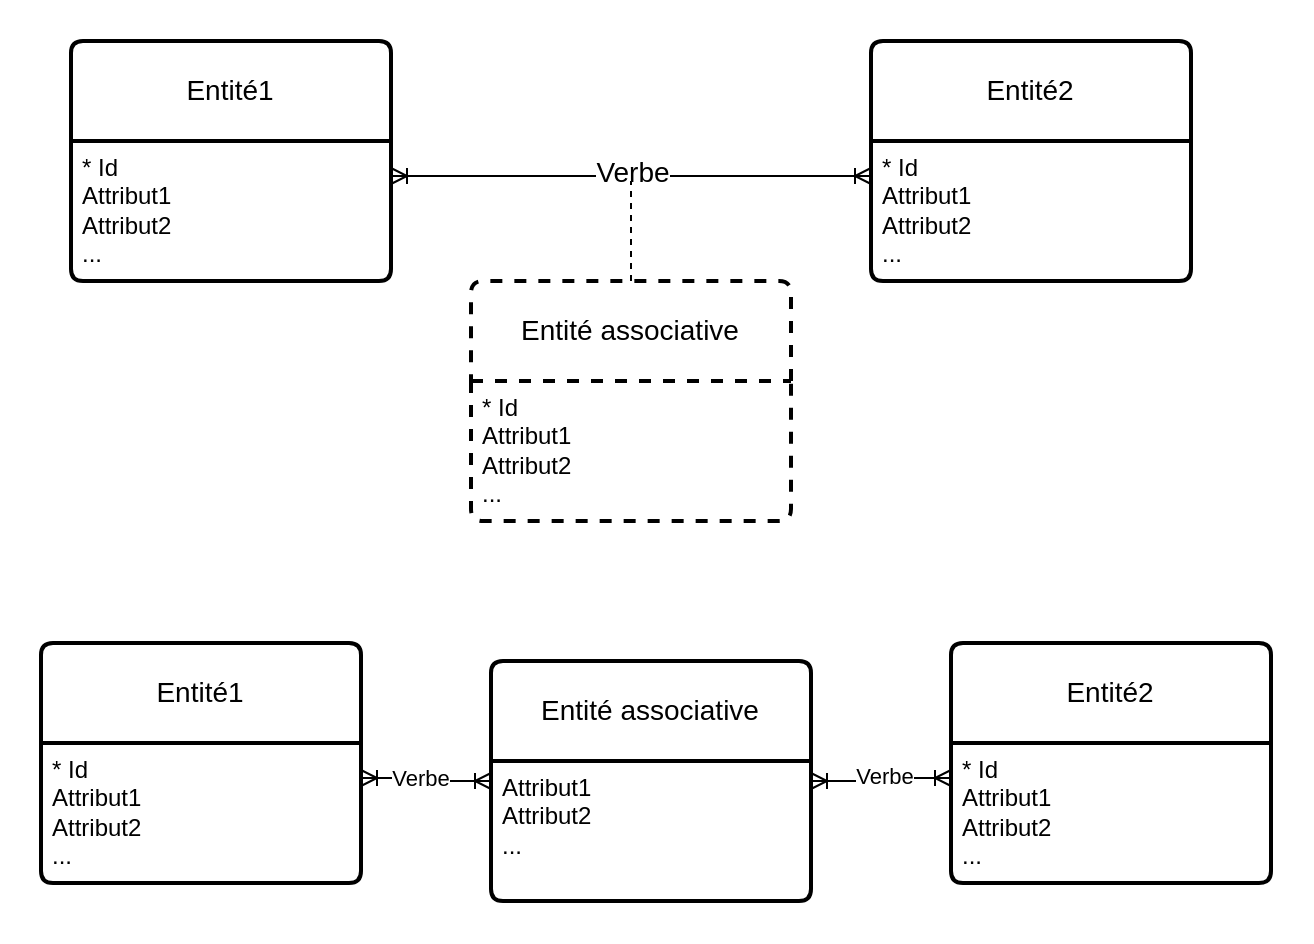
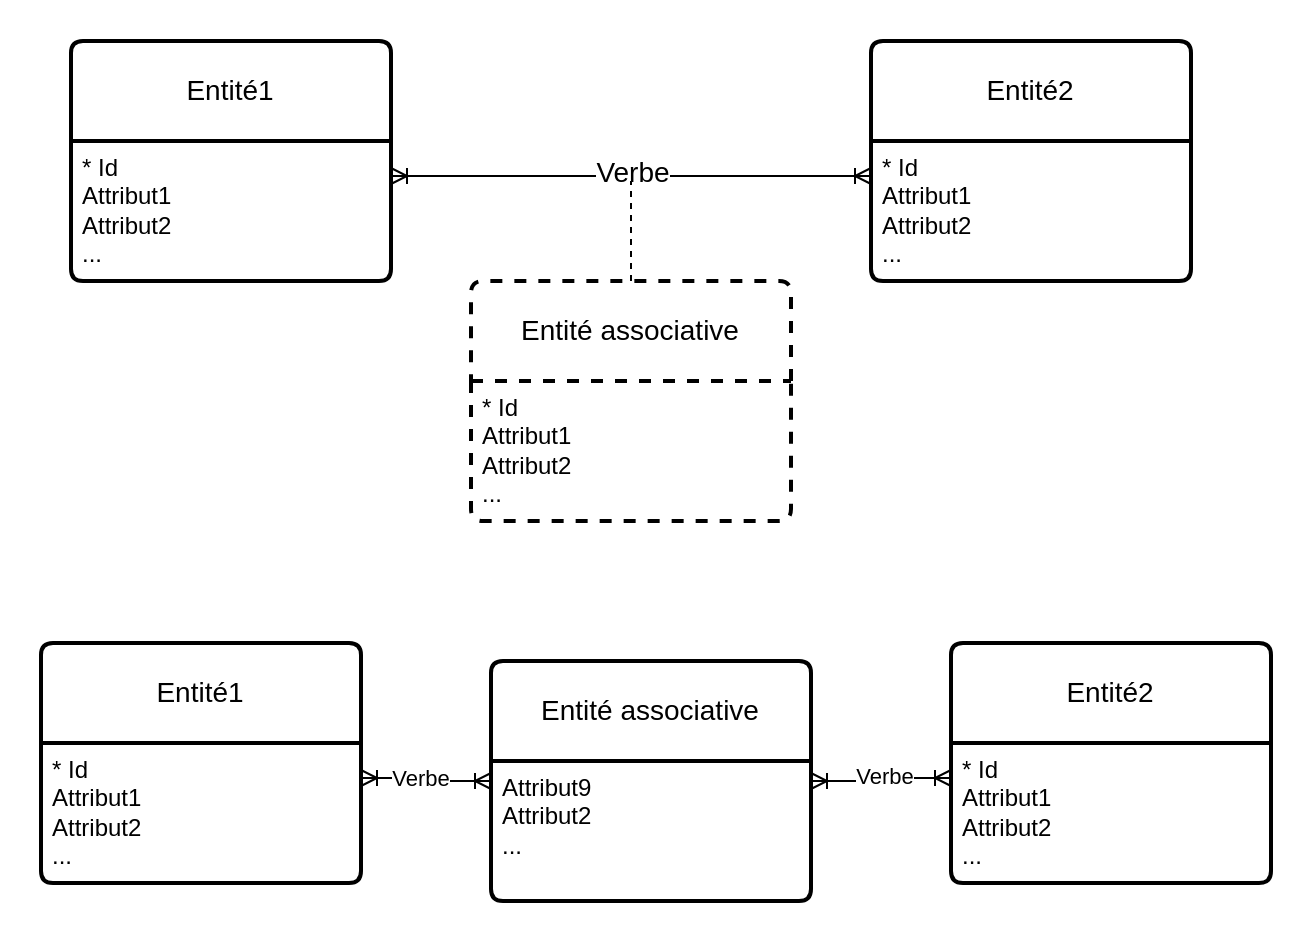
(560, 818) -> (560, 818)
